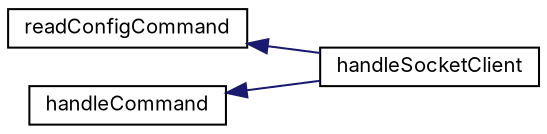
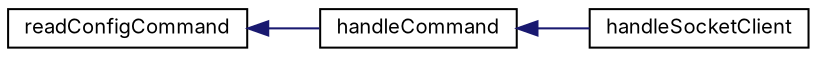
(294, 50) -> (294, 28)
